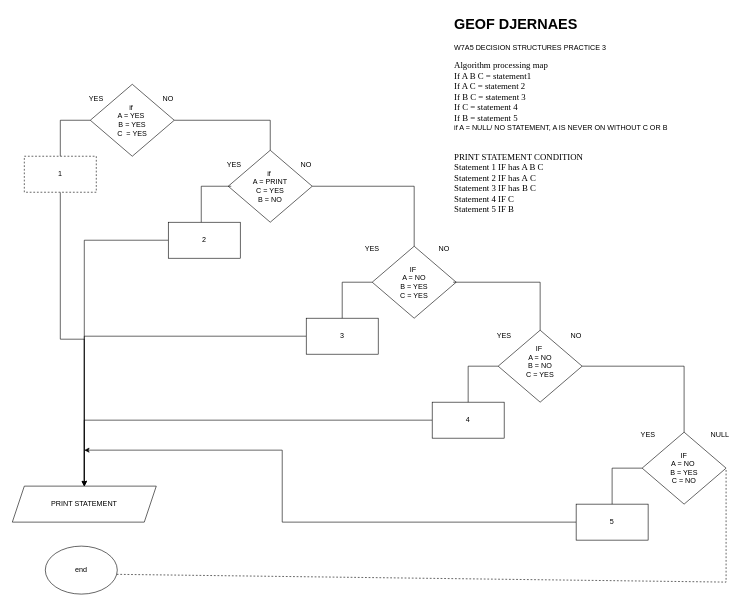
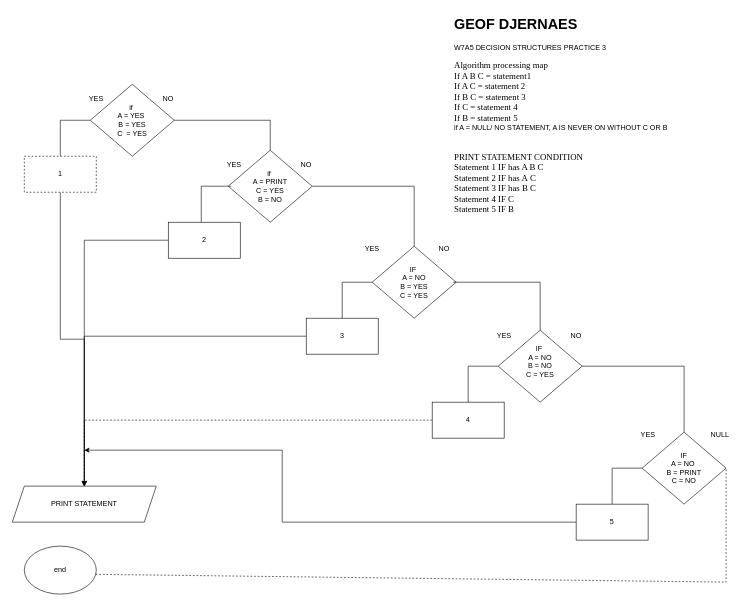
(259, 420) -> (259, 420)
(684, 468) -> (684, 468)
(81, 570) -> (60, 570)
